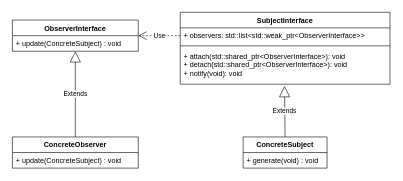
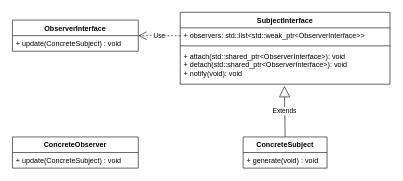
(75, 99) -> none
